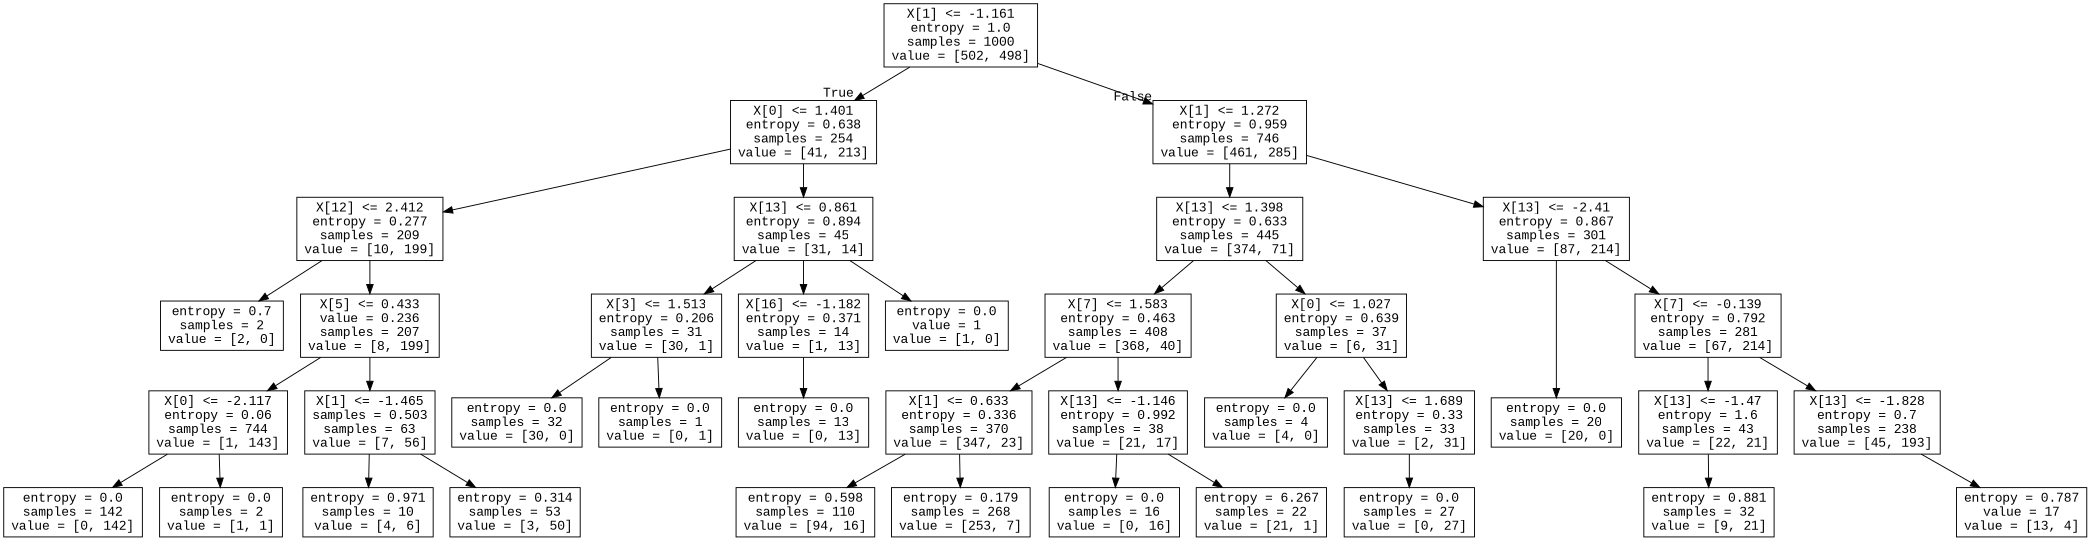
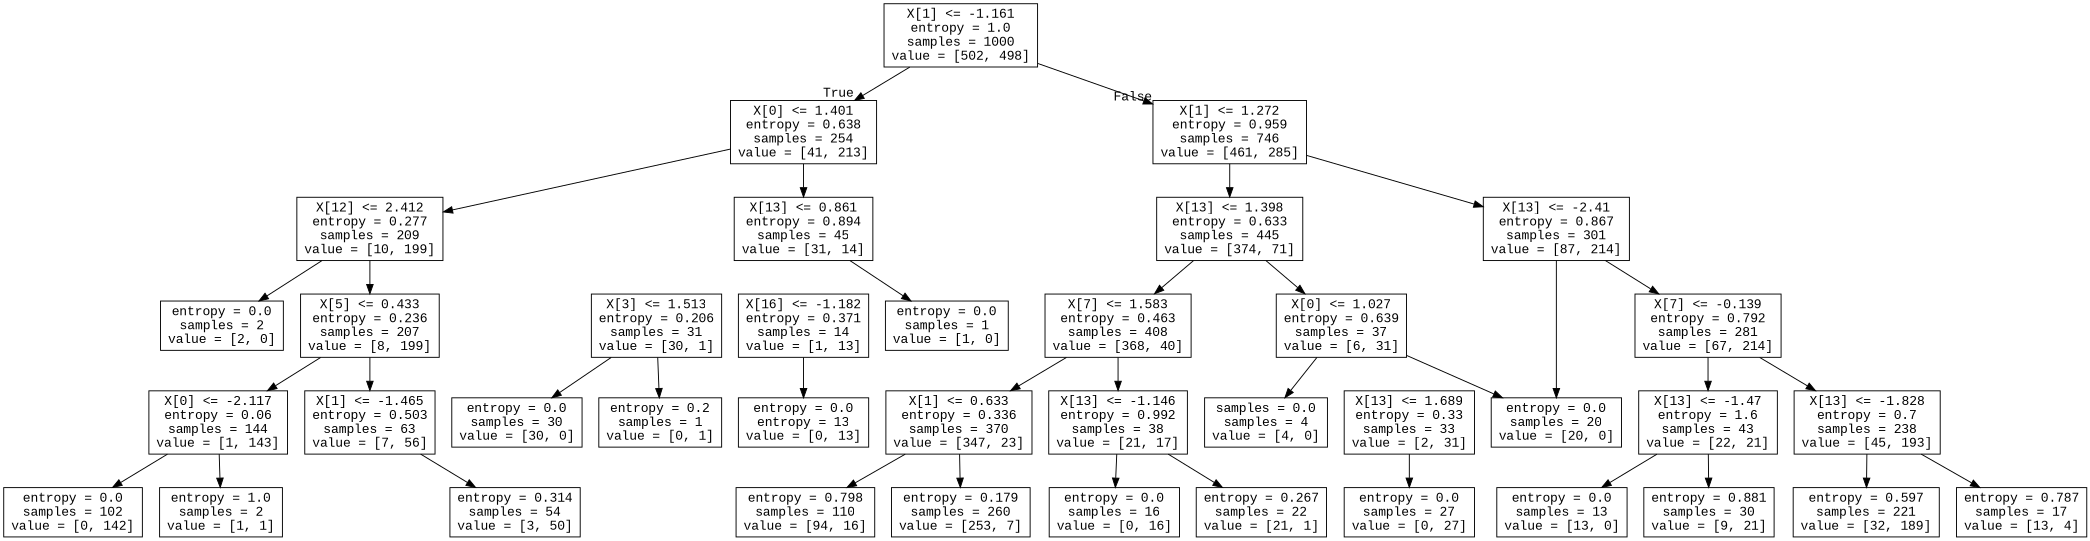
(804, 272) -> none
(734, 275) -> none
(222, 326) -> (222, 326)
(370, 326) -> (370, 326)
(947, 326) -> (947, 326)
(1373, 370) -> (1450, 375)
(218, 422) -> (218, 422)
(370, 422) -> (370, 422)
(517, 422) -> (517, 422)
(660, 422) -> (660, 422)
(804, 422) -> (804, 422)
(1266, 422) -> (1266, 422)
(73, 512) -> (73, 512)
(221, 512) -> (221, 512)
(368, 512) -> none
(515, 512) -> (515, 512)
(805, 512) -> (805, 512)
(961, 512) -> (961, 512)
(1261, 512) -> (1261, 512)
none -> (1562, 512)
(1709, 512) -> (1709, 512)
none -> (1866, 512)
(2022, 512) -> (2022, 512)
